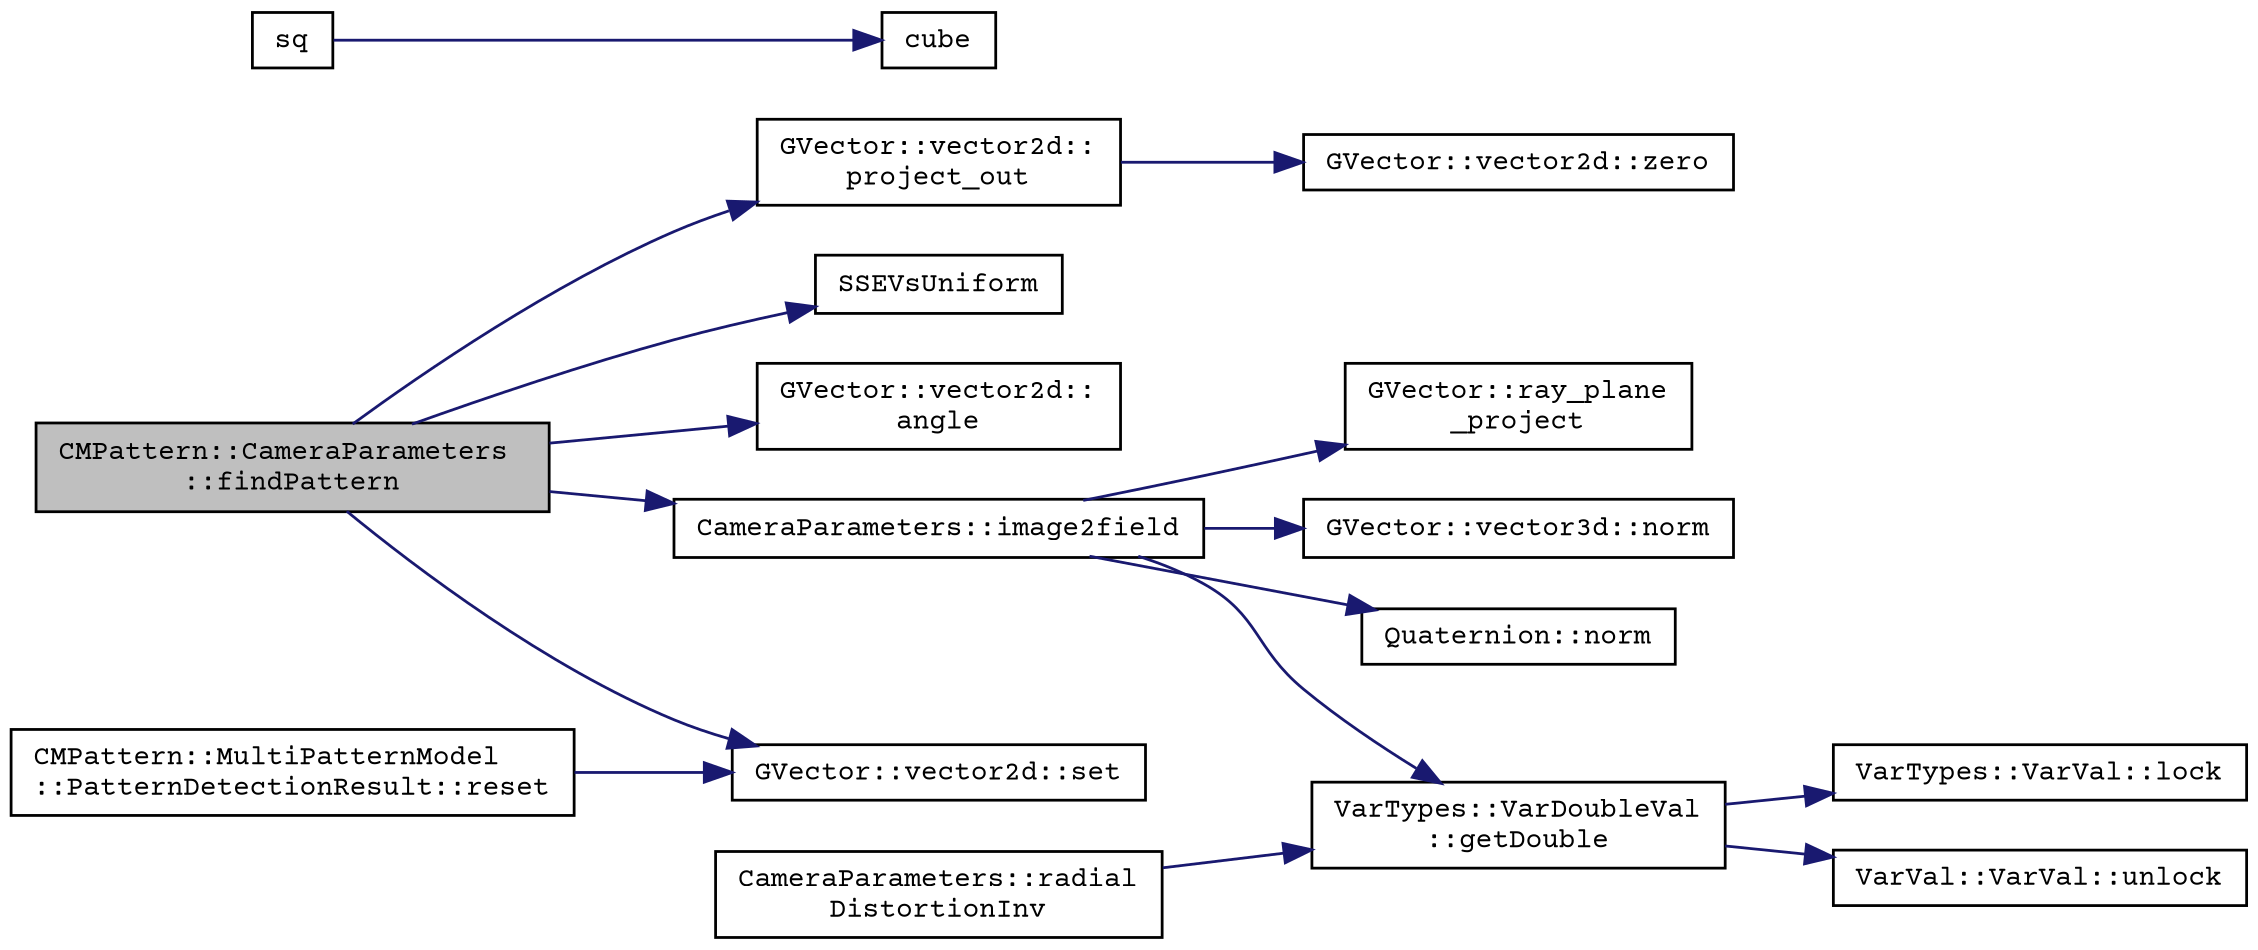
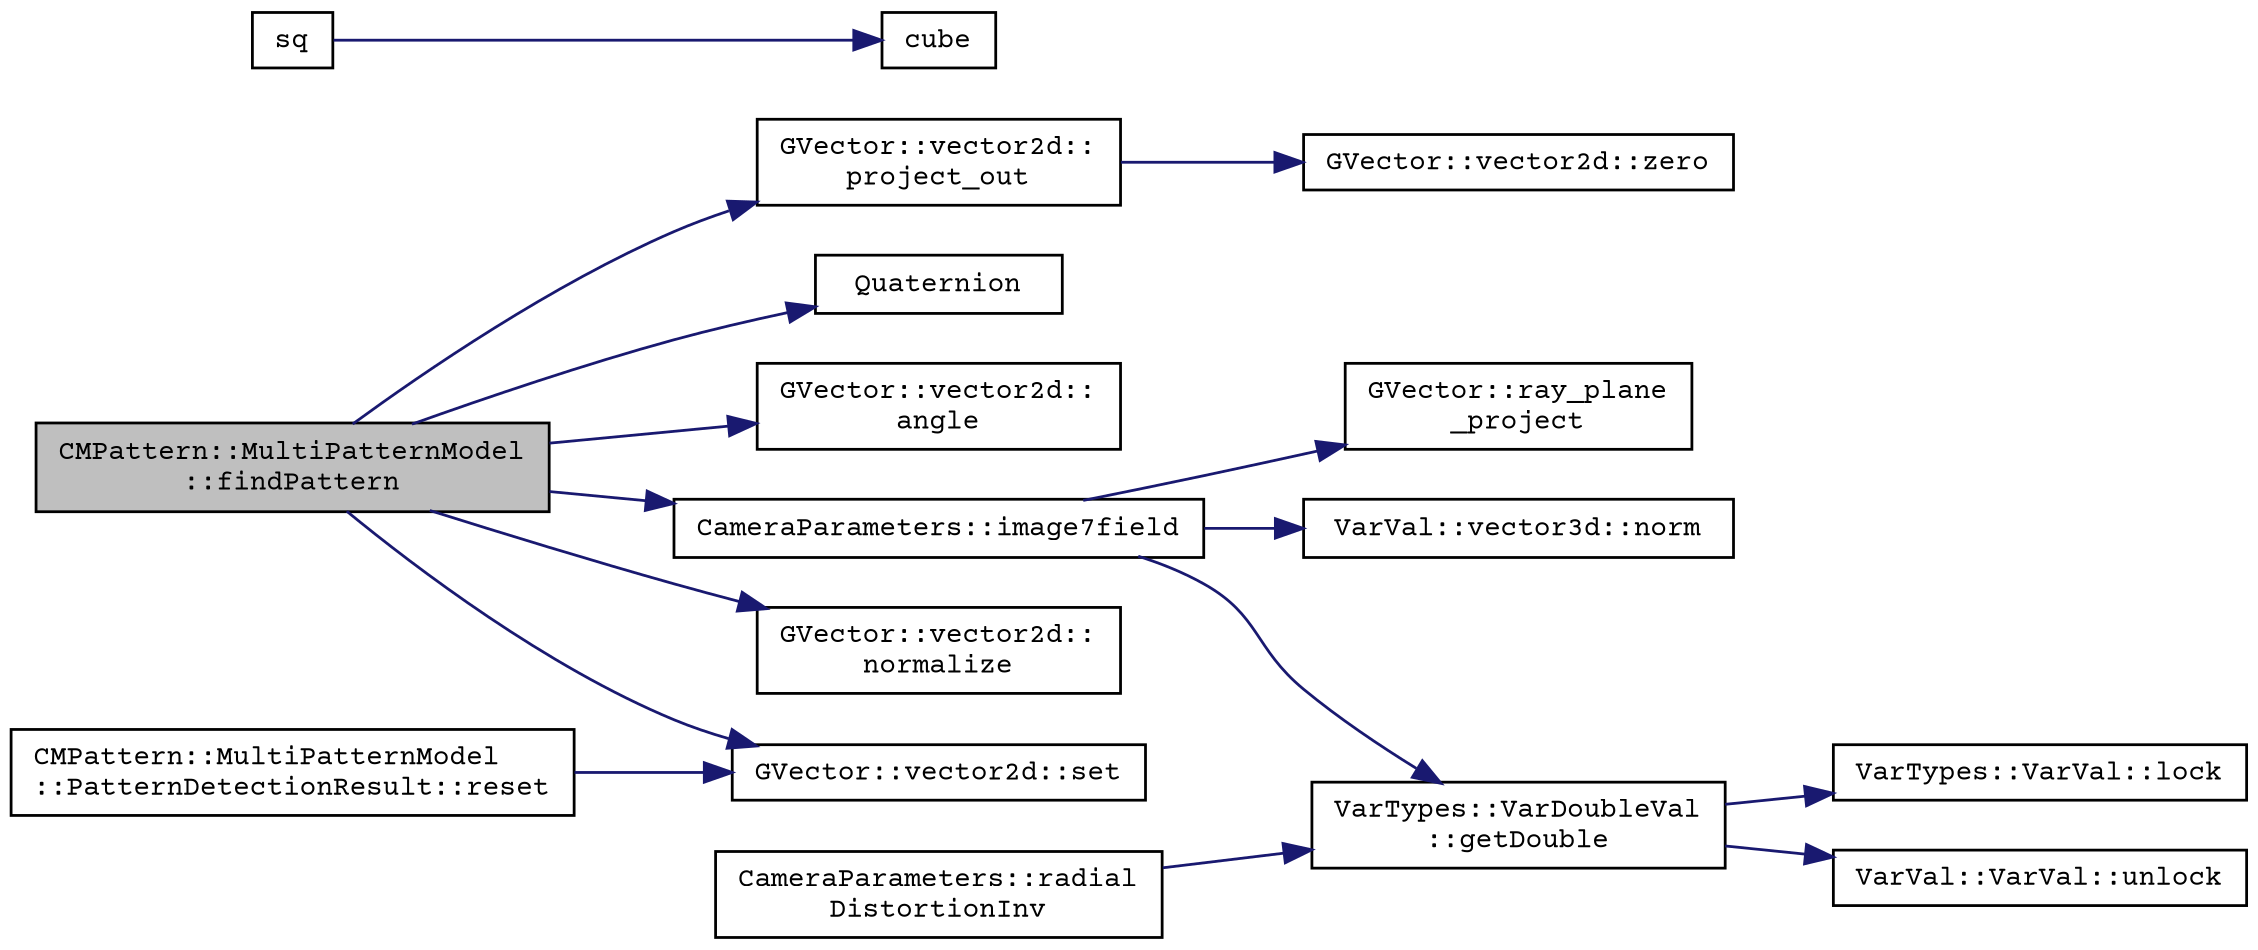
(939, 284) -> (939, 284)
(293, 467) -> (293, 467)
(939, 528) -> (939, 528)
(1519, 528) -> (1519, 528)
(1519, 637) -> none
none -> (939, 650)
